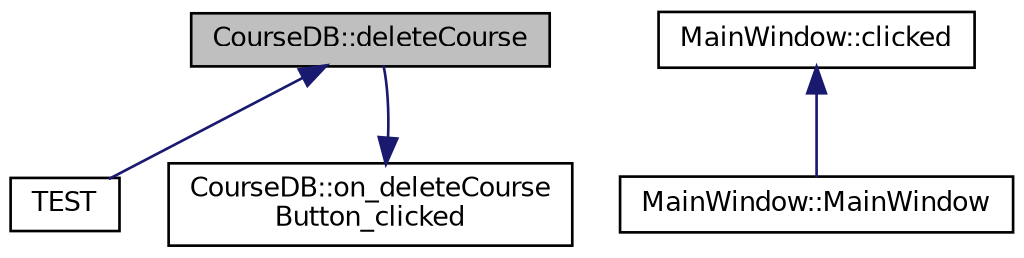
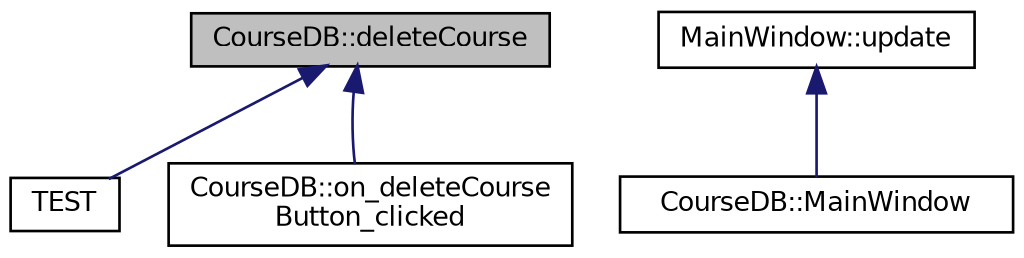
(817, 40) -> (817, 40)
(388, 101) -> (353, 128)
(817, 204) -> (817, 204)
